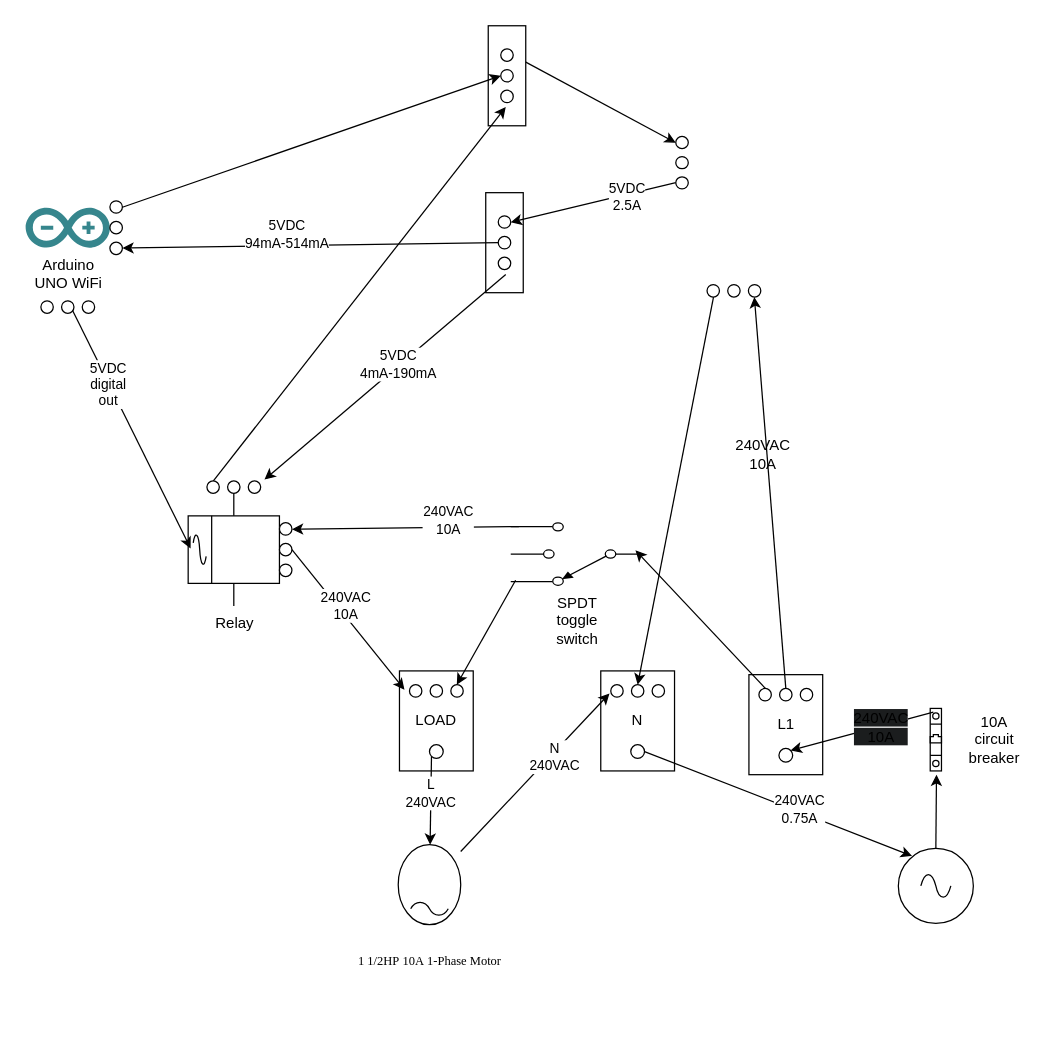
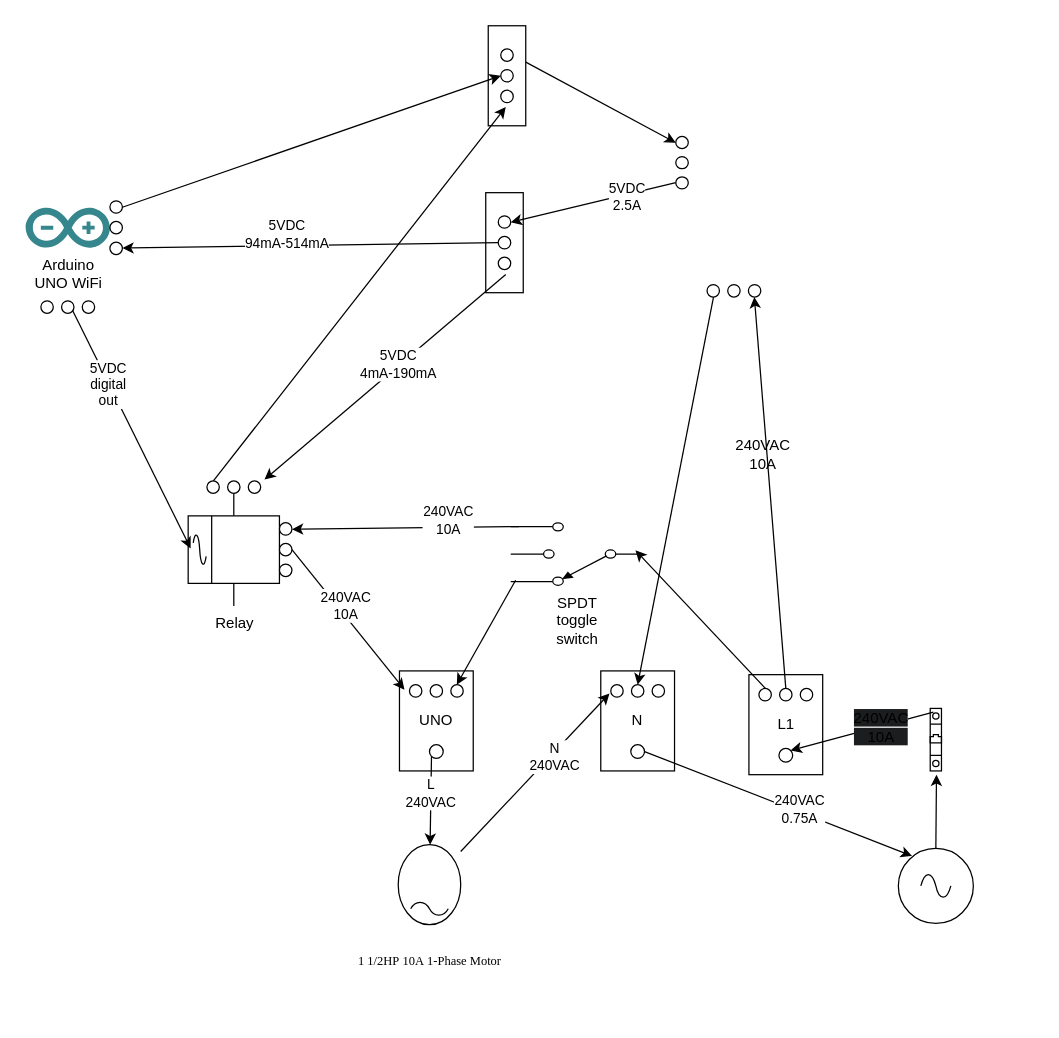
(436, 721) -> (436, 721)
(994, 739) -> none
